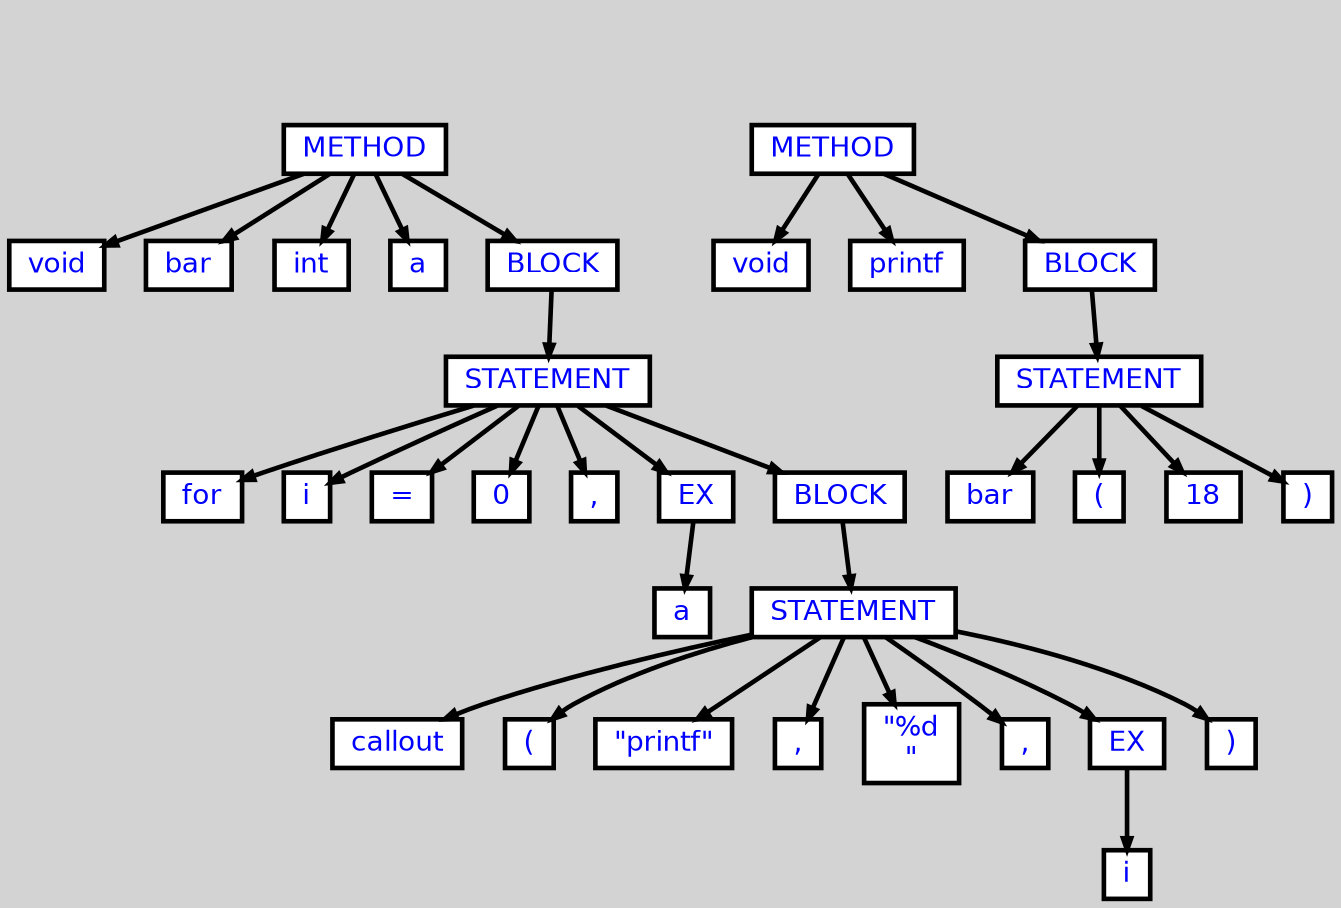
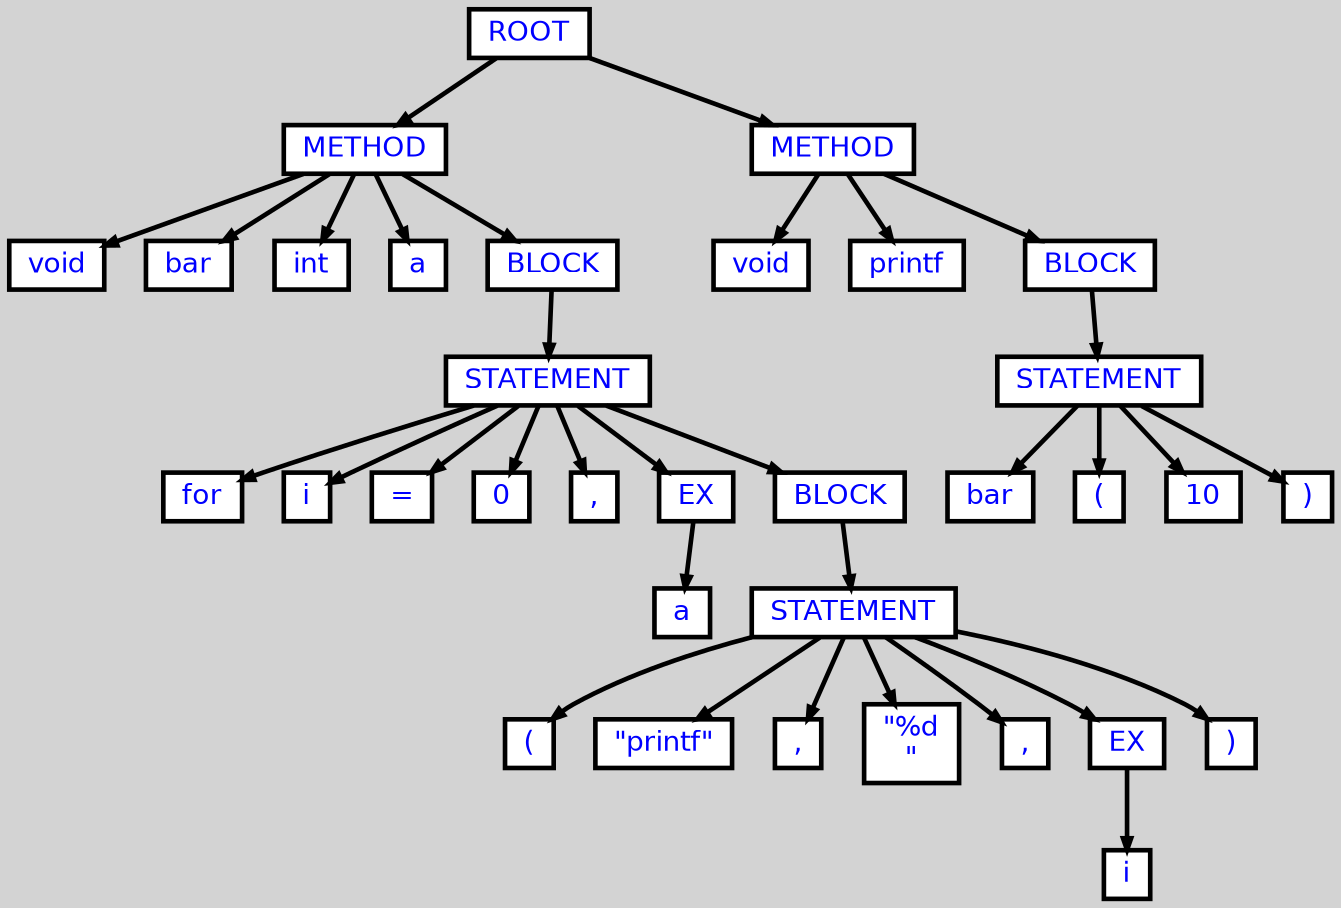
none -> (529, 34)
(1204, 497) -> (1204, 497)
(397, 744) -> none
